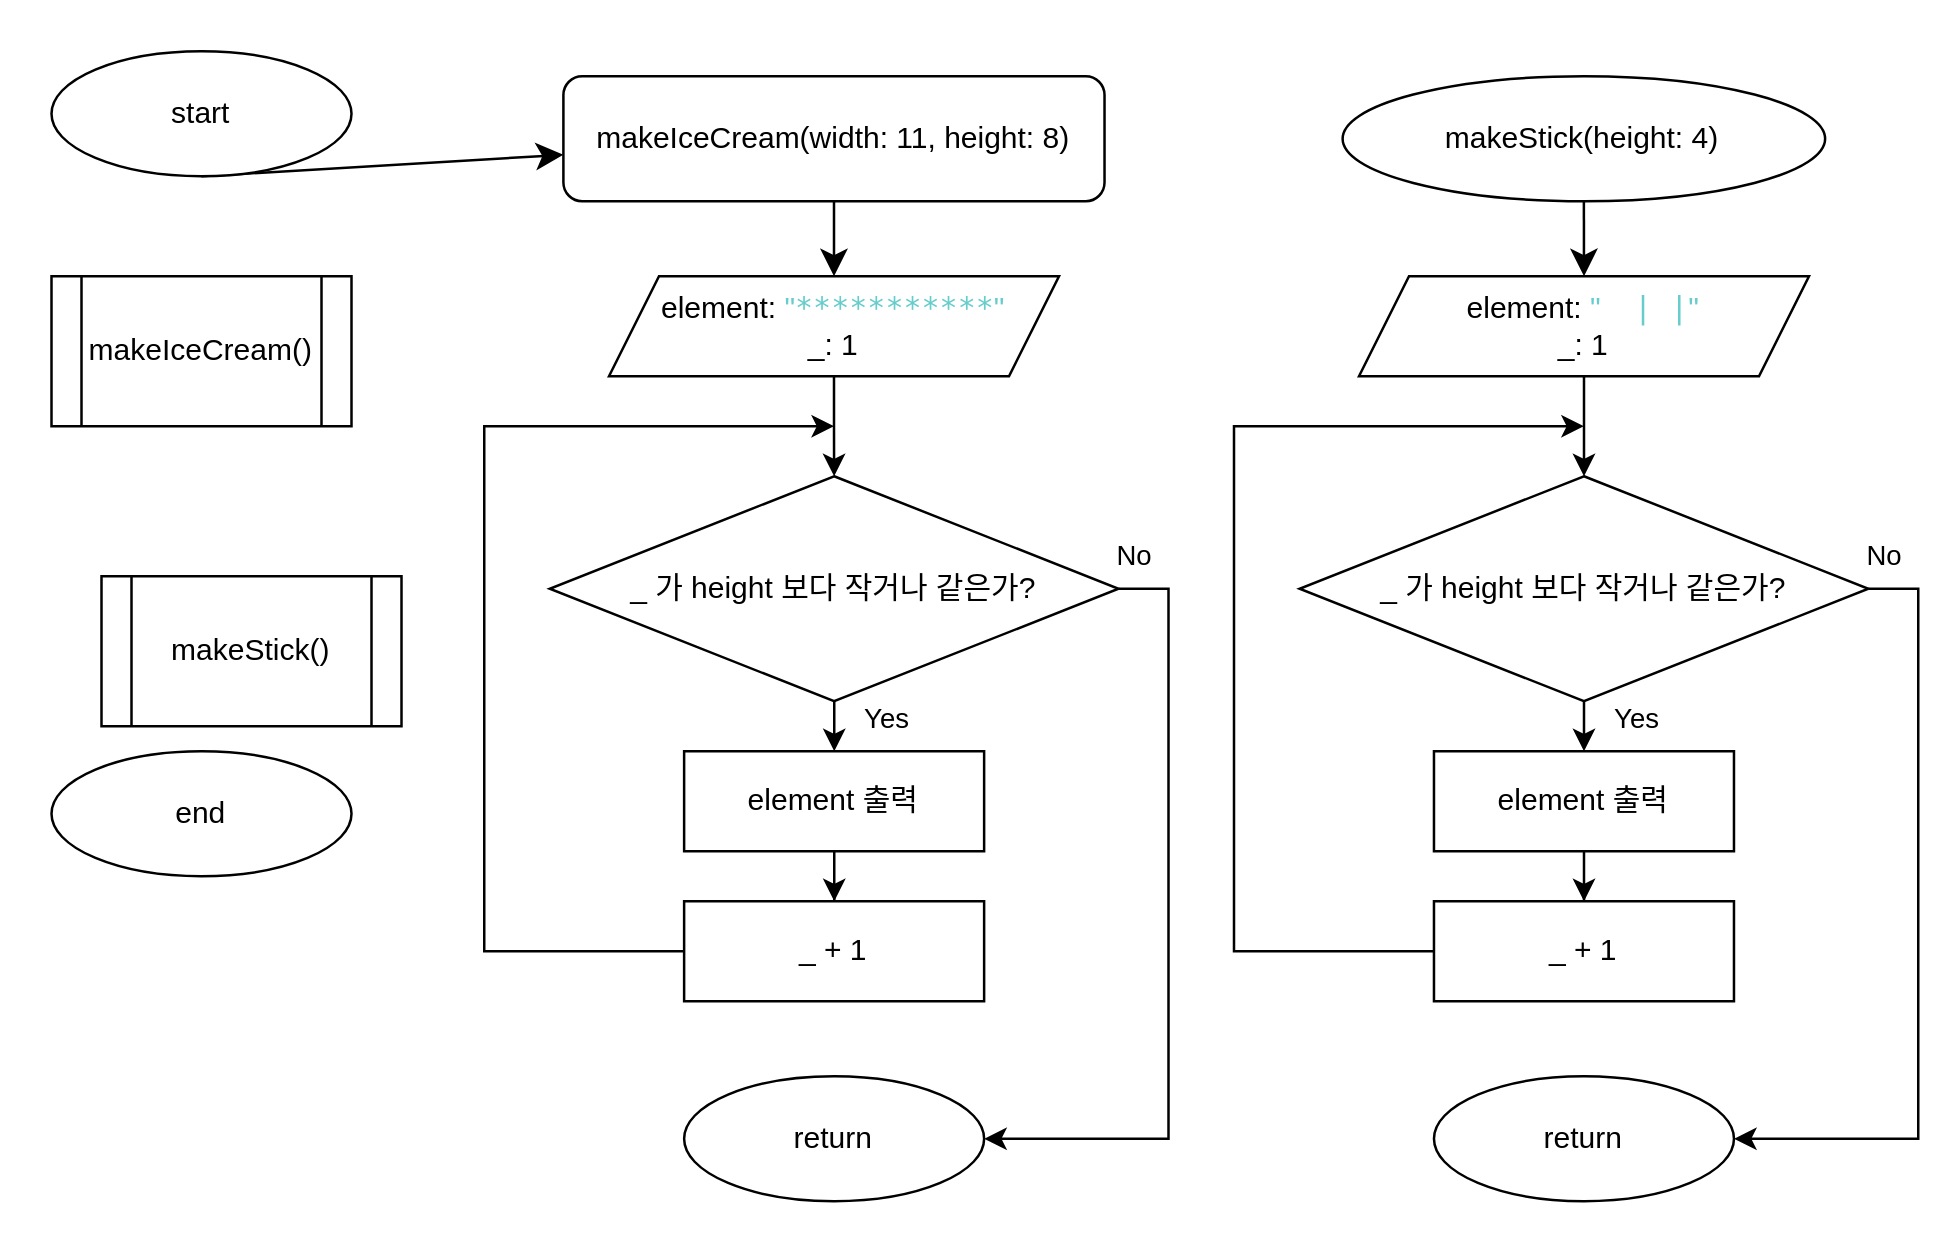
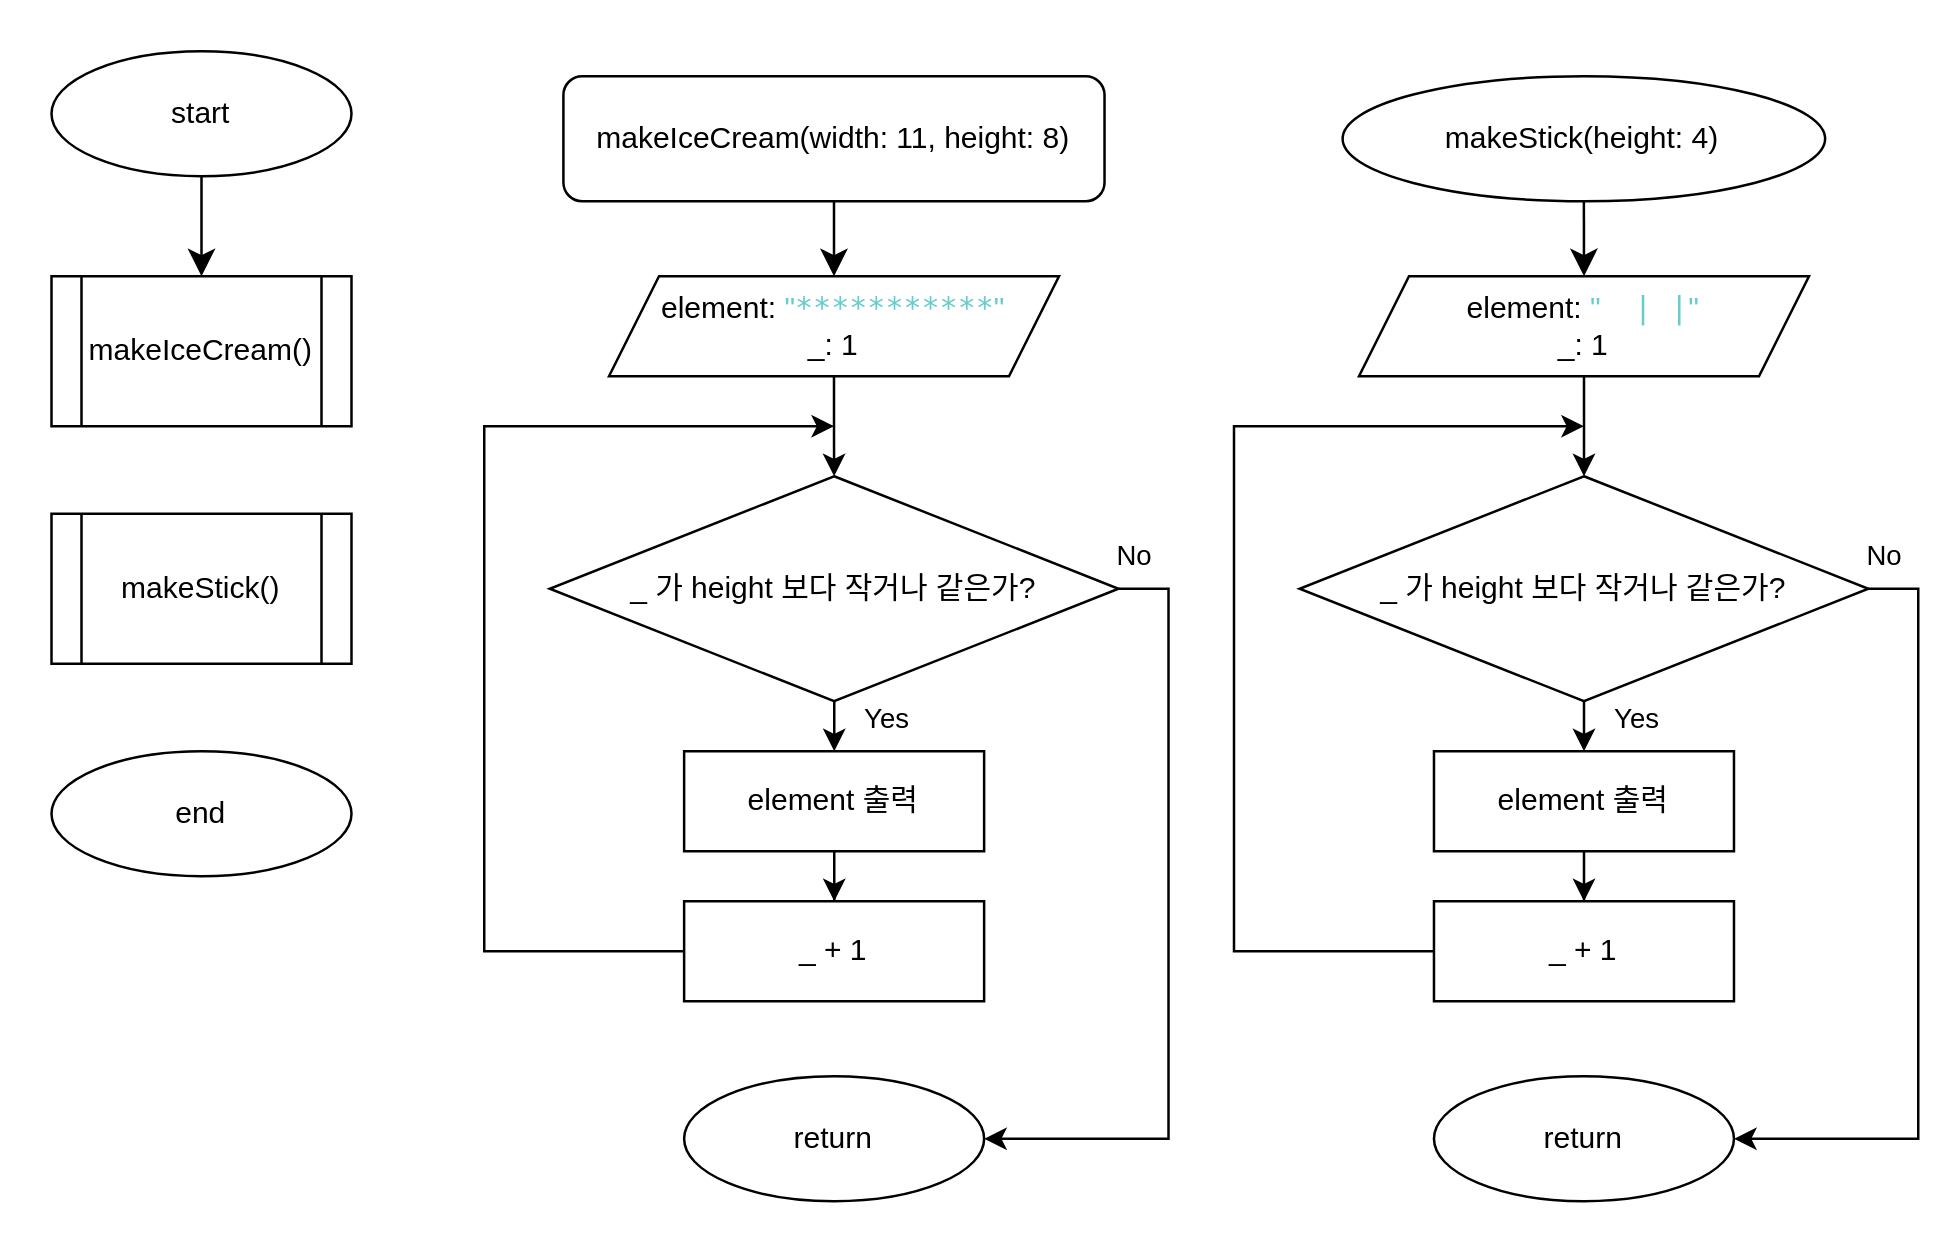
(399, 165) -> (201, 217)
(251, 651) -> (201, 589)
